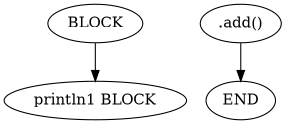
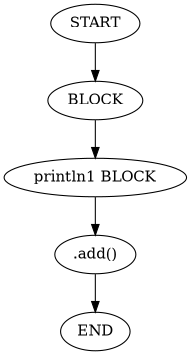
none -> (95, 24)
none -> (95, 211)
